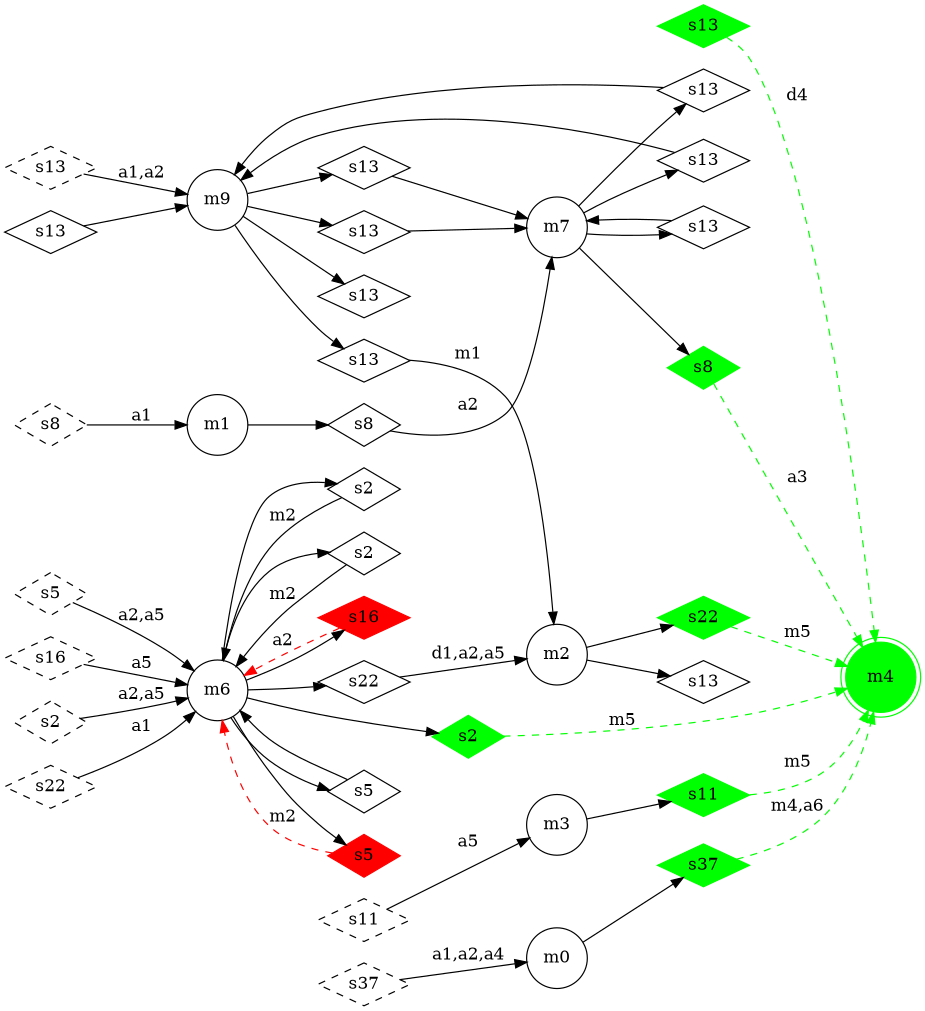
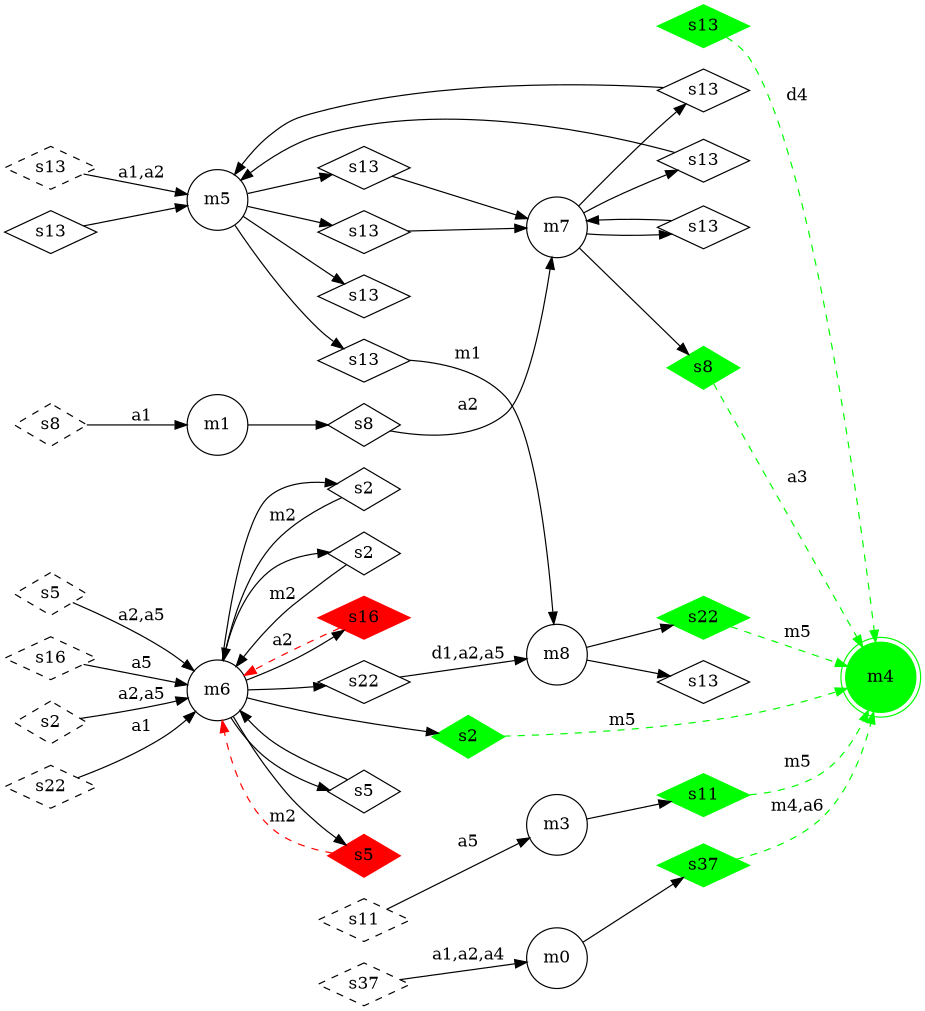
(217, 200) -> (217, 200)
(557, 655) -> (557, 655)
